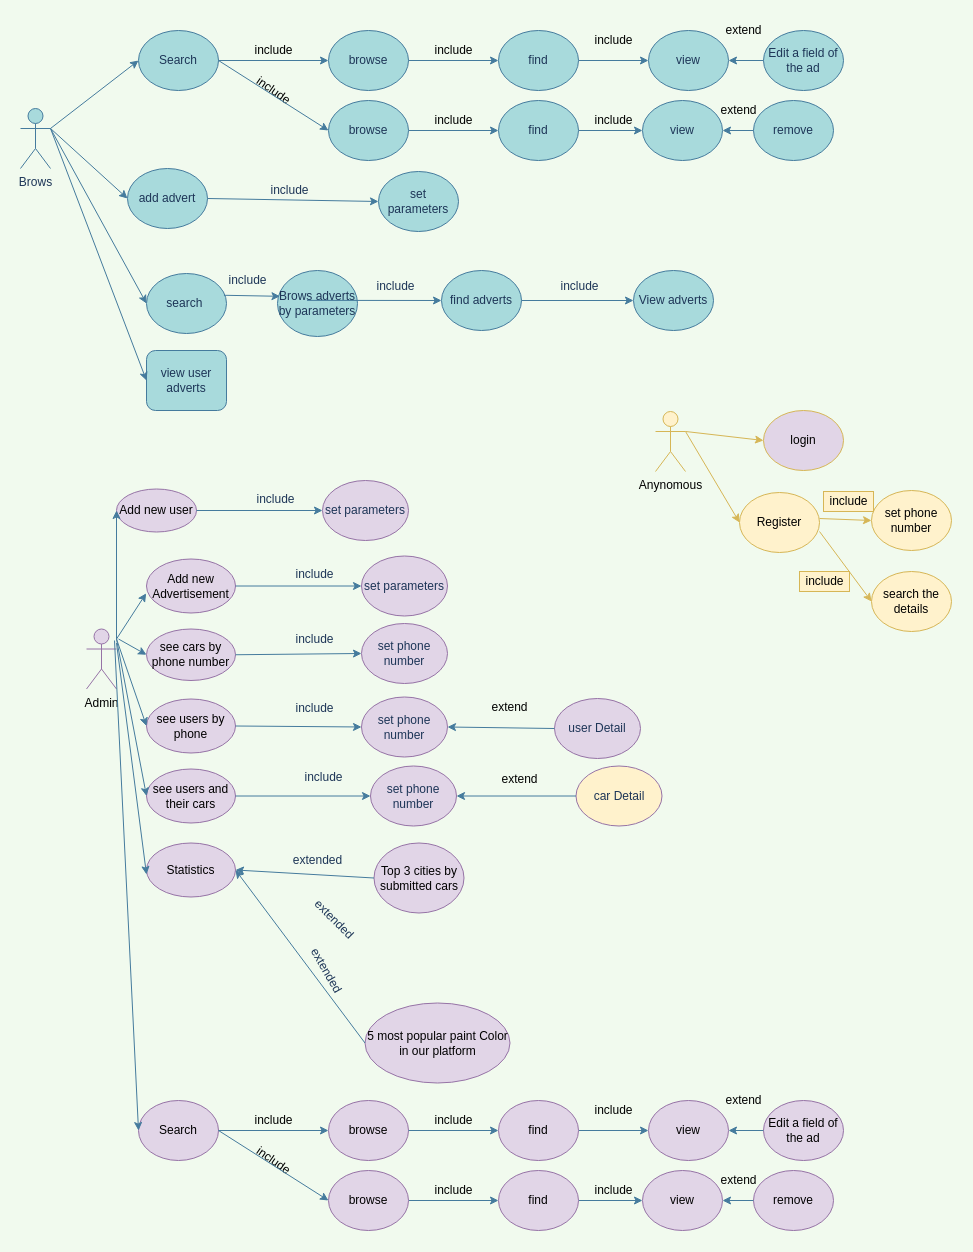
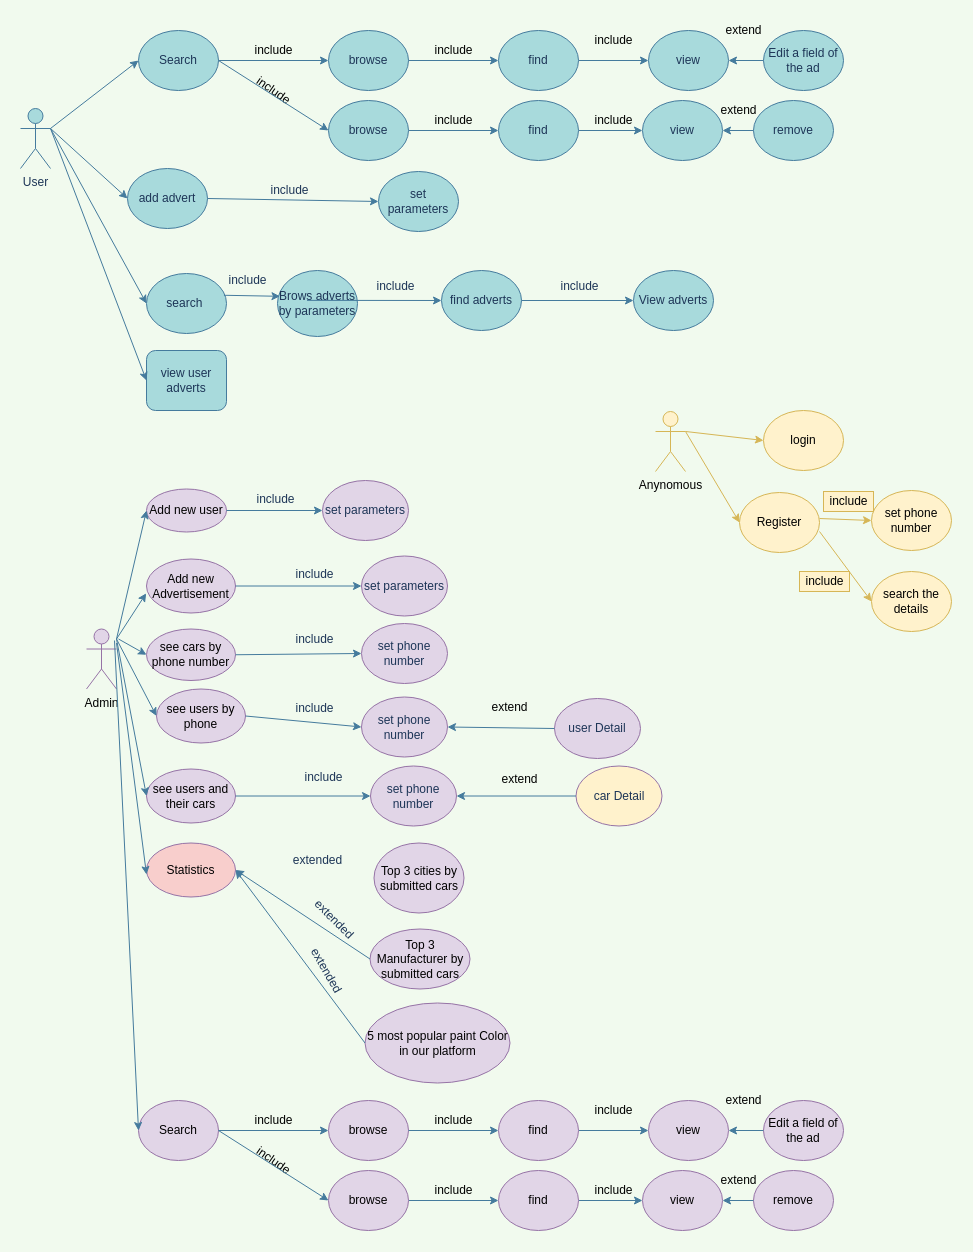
(36, 183) -> (36, 183)
(804, 441) -> (804, 441)
(157, 511) -> (187, 511)
(191, 726) -> (201, 716)
(191, 870) -> (191, 870)
(308, 874) -> none
none -> (305, 916)
none -> (420, 959)
